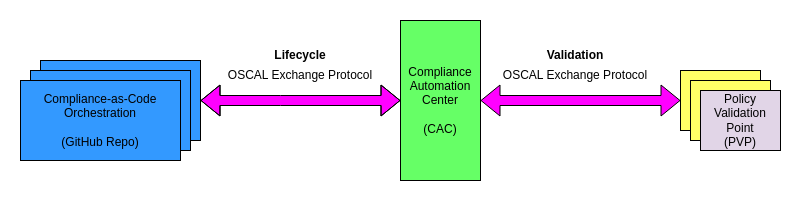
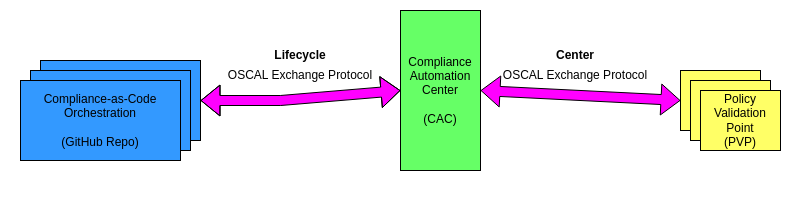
(576, 56) -> (576, 56)
(441, 101) -> (441, 91)
(741, 121) -> (741, 121)
